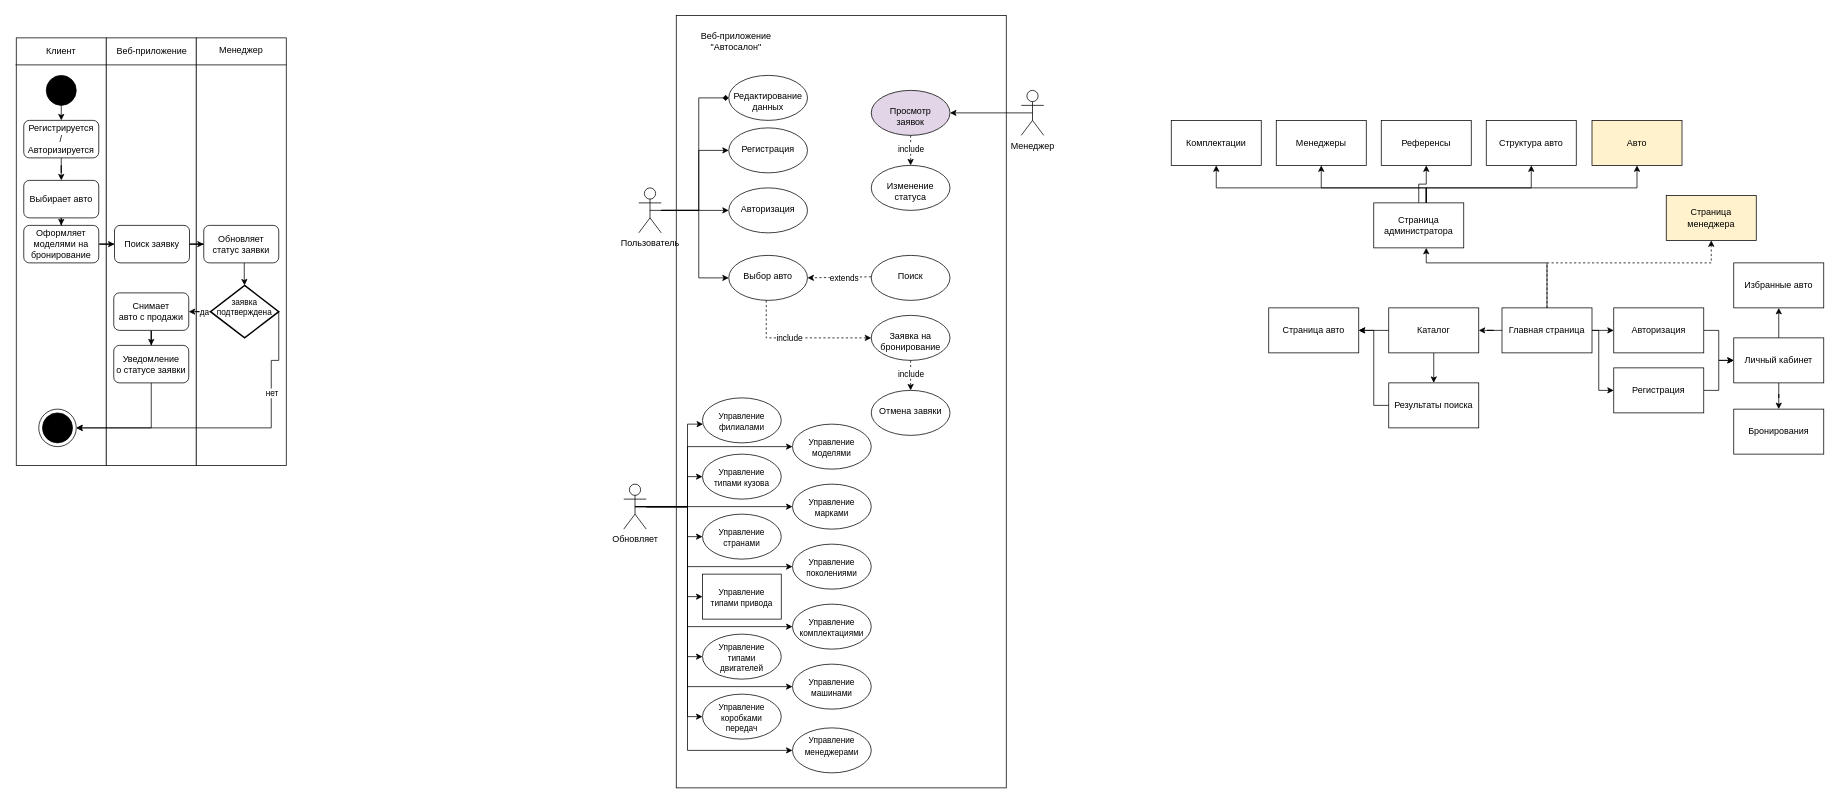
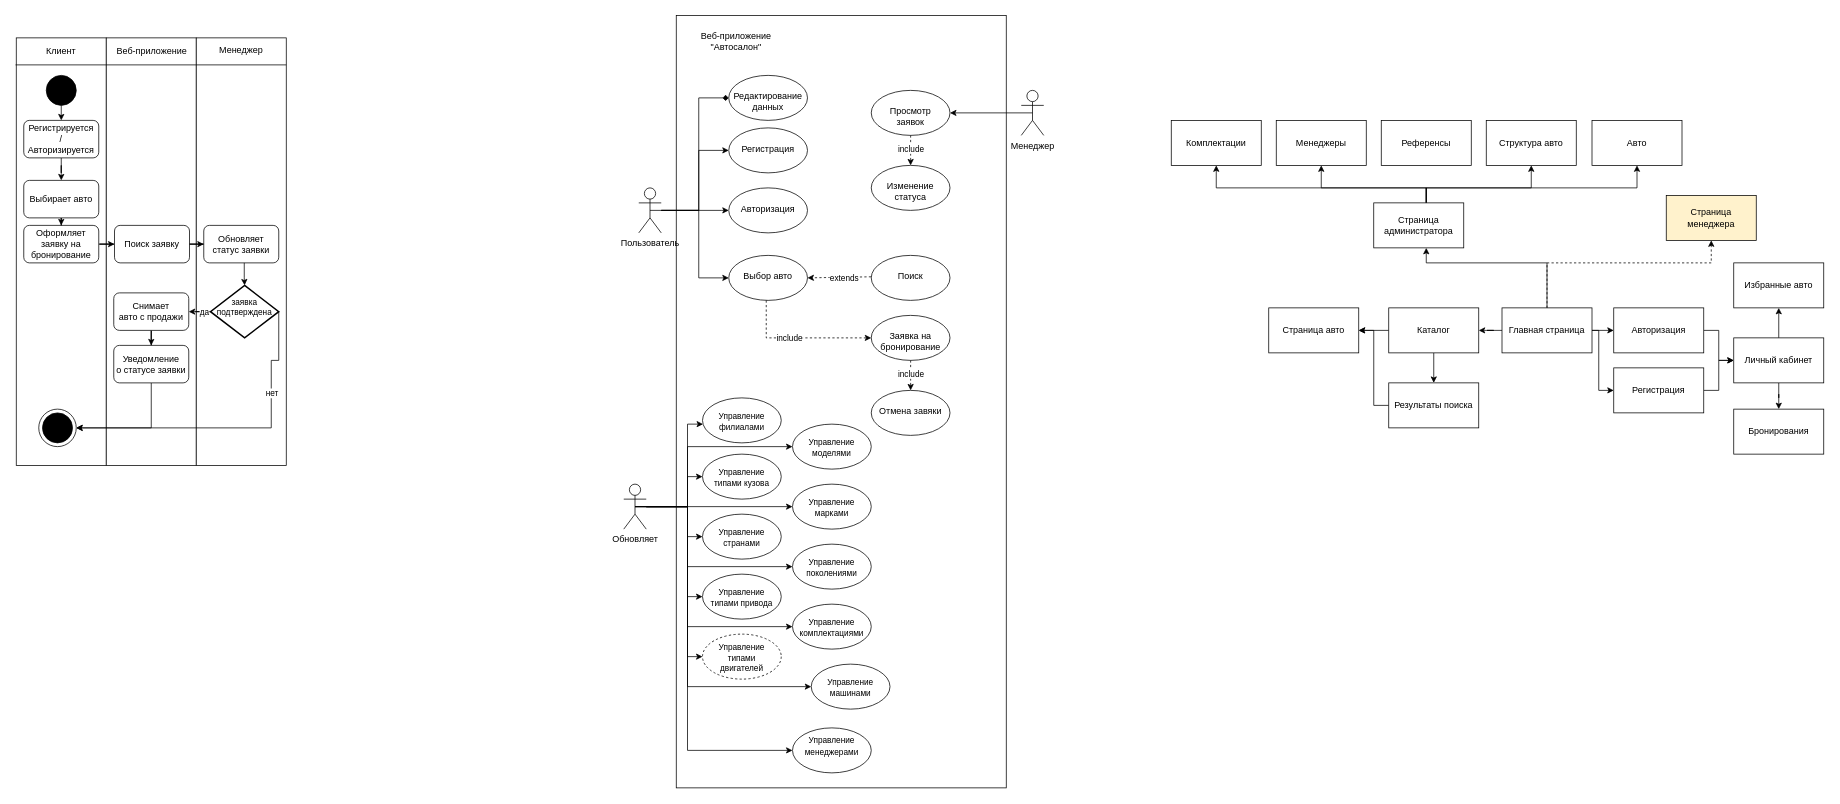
(911, 113) -> (911, 113)
(1637, 143) -> (1637, 143)
(1420, 184) -> none
(61, 244) -> (61, 244)
(742, 597) -> (742, 597)
(742, 657) -> (742, 657)
(832, 687) -> (851, 687)
(694, 717) -> none
(742, 717) -> none
